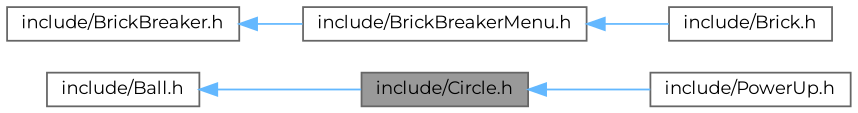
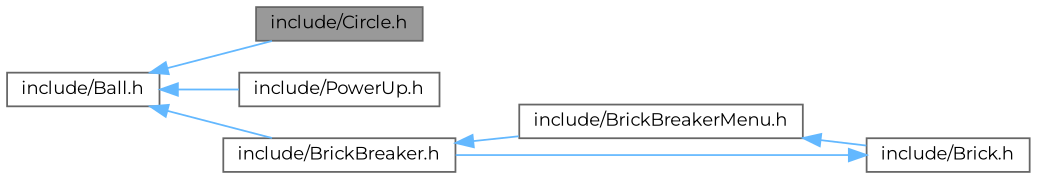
(598, 89) -> (208, 89)
none -> (220, 124)
none -> (652, 155)
